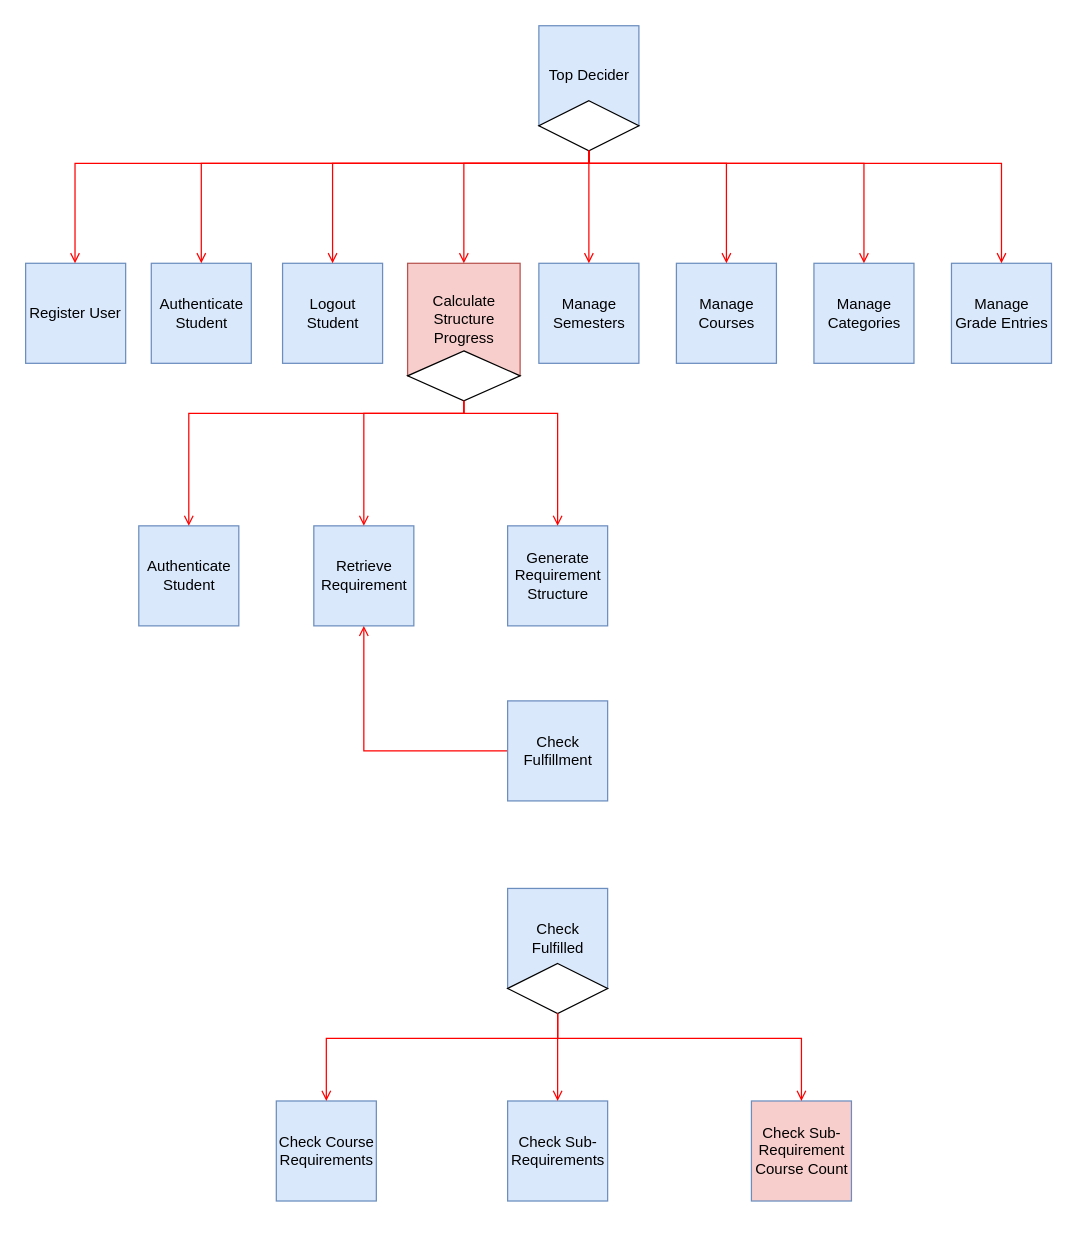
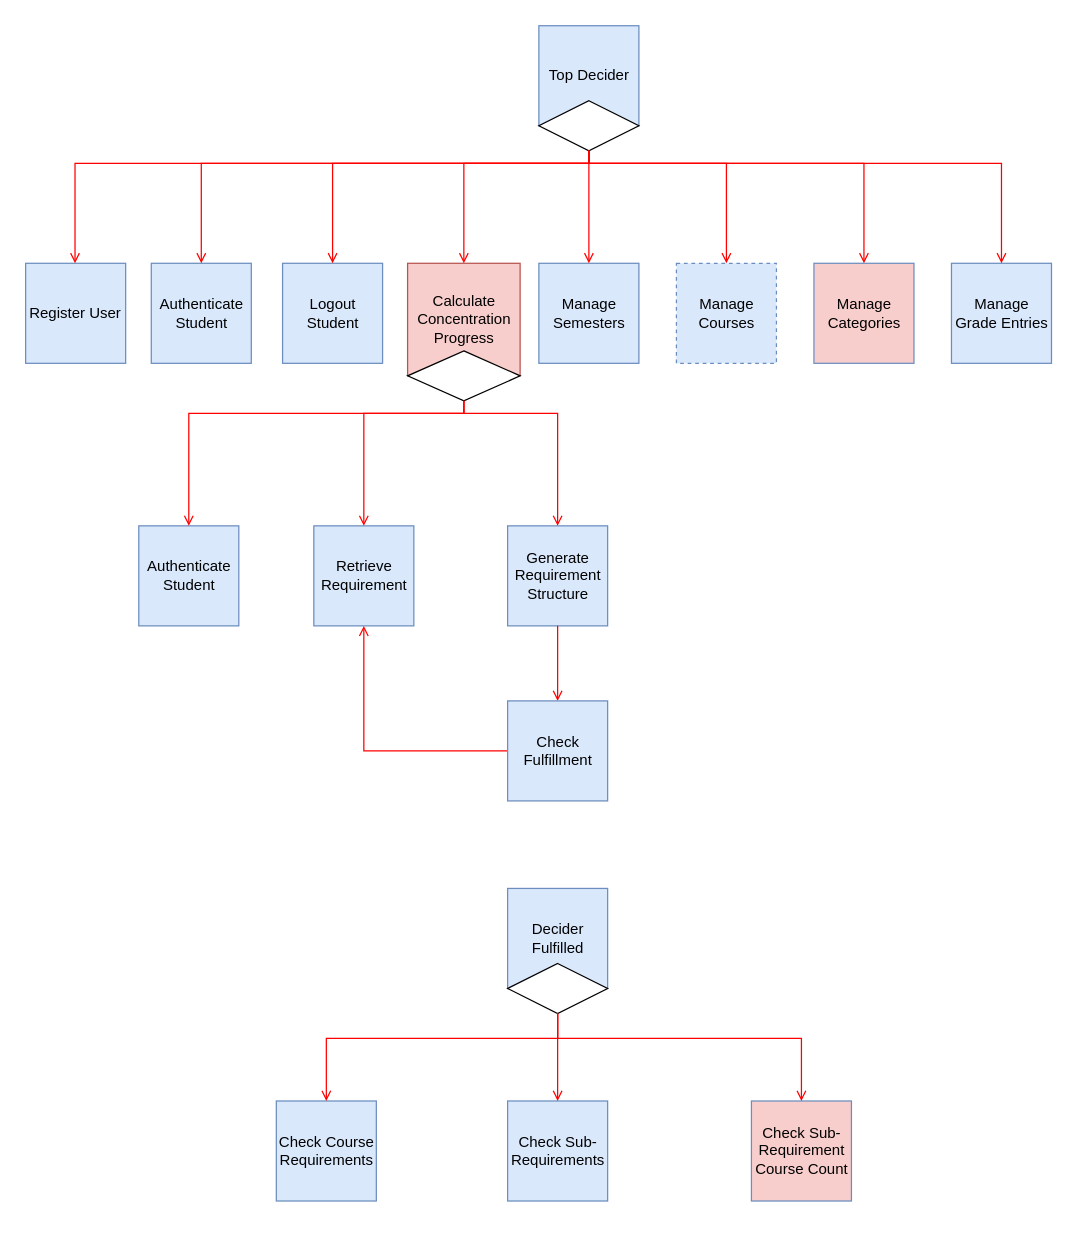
(726, 313) -> (726, 313)
(864, 313) -> (864, 313)
(464, 319) -> (464, 319)
none -> (558, 662)
(558, 938) -> (558, 938)
